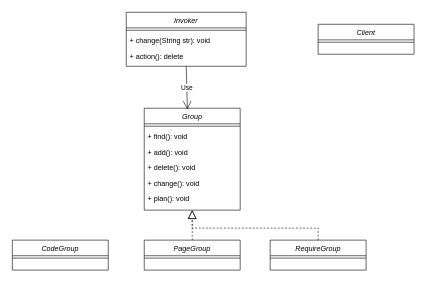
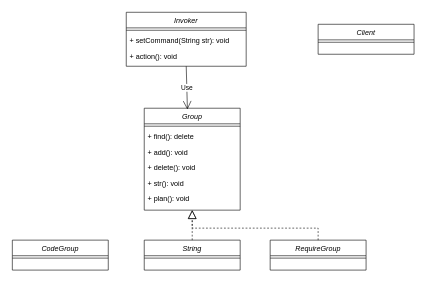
(176, 41) -> (184, 41)
(161, 56) -> (157, 56)
(171, 137) -> (175, 137)
(176, 184) -> (170, 184)
(192, 248) -> (192, 248)
